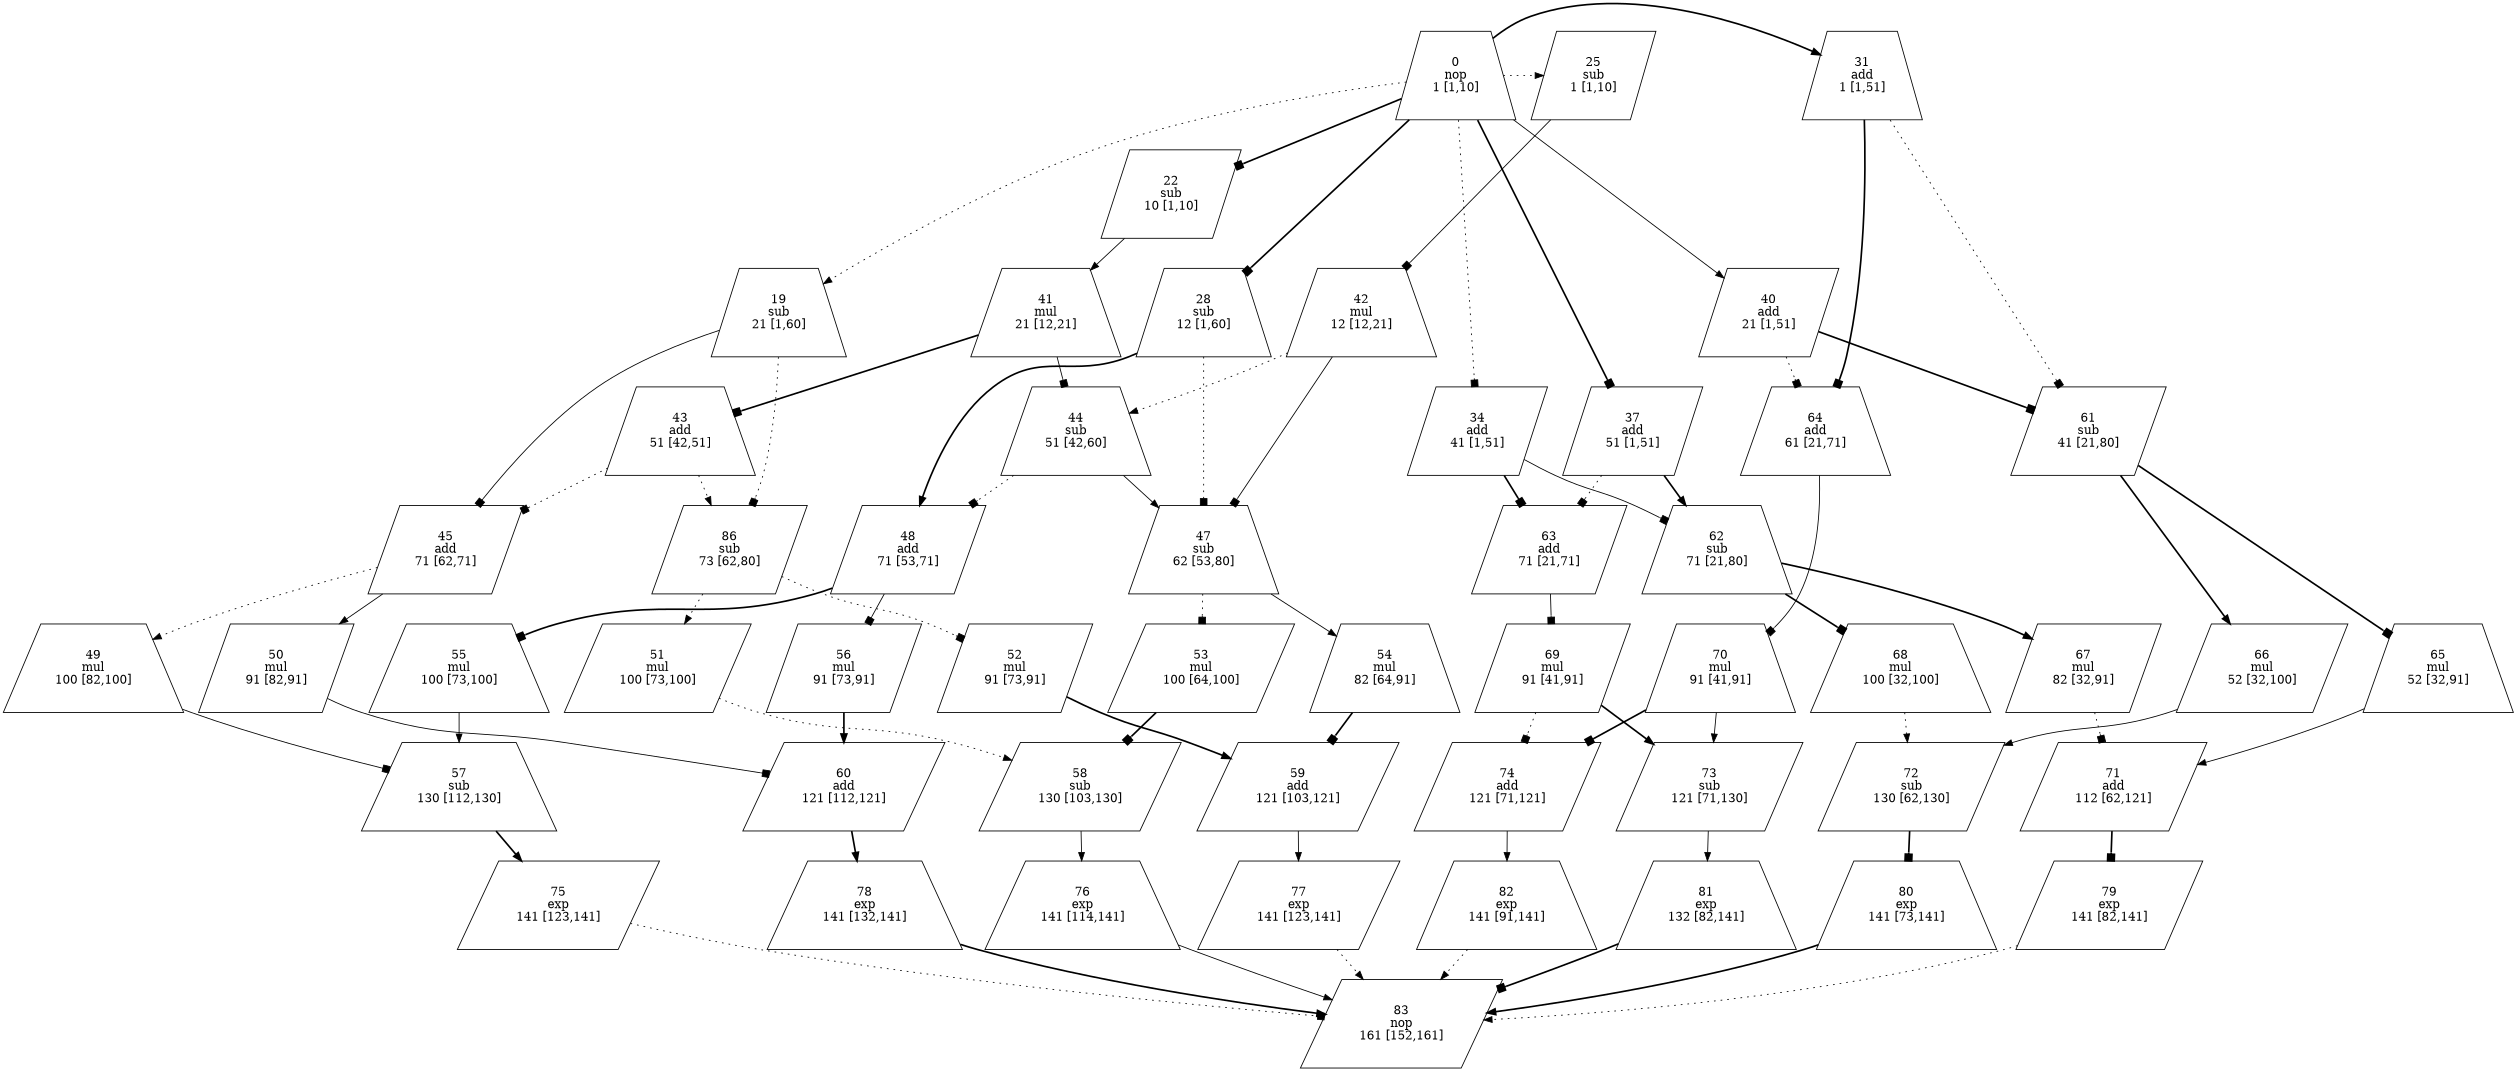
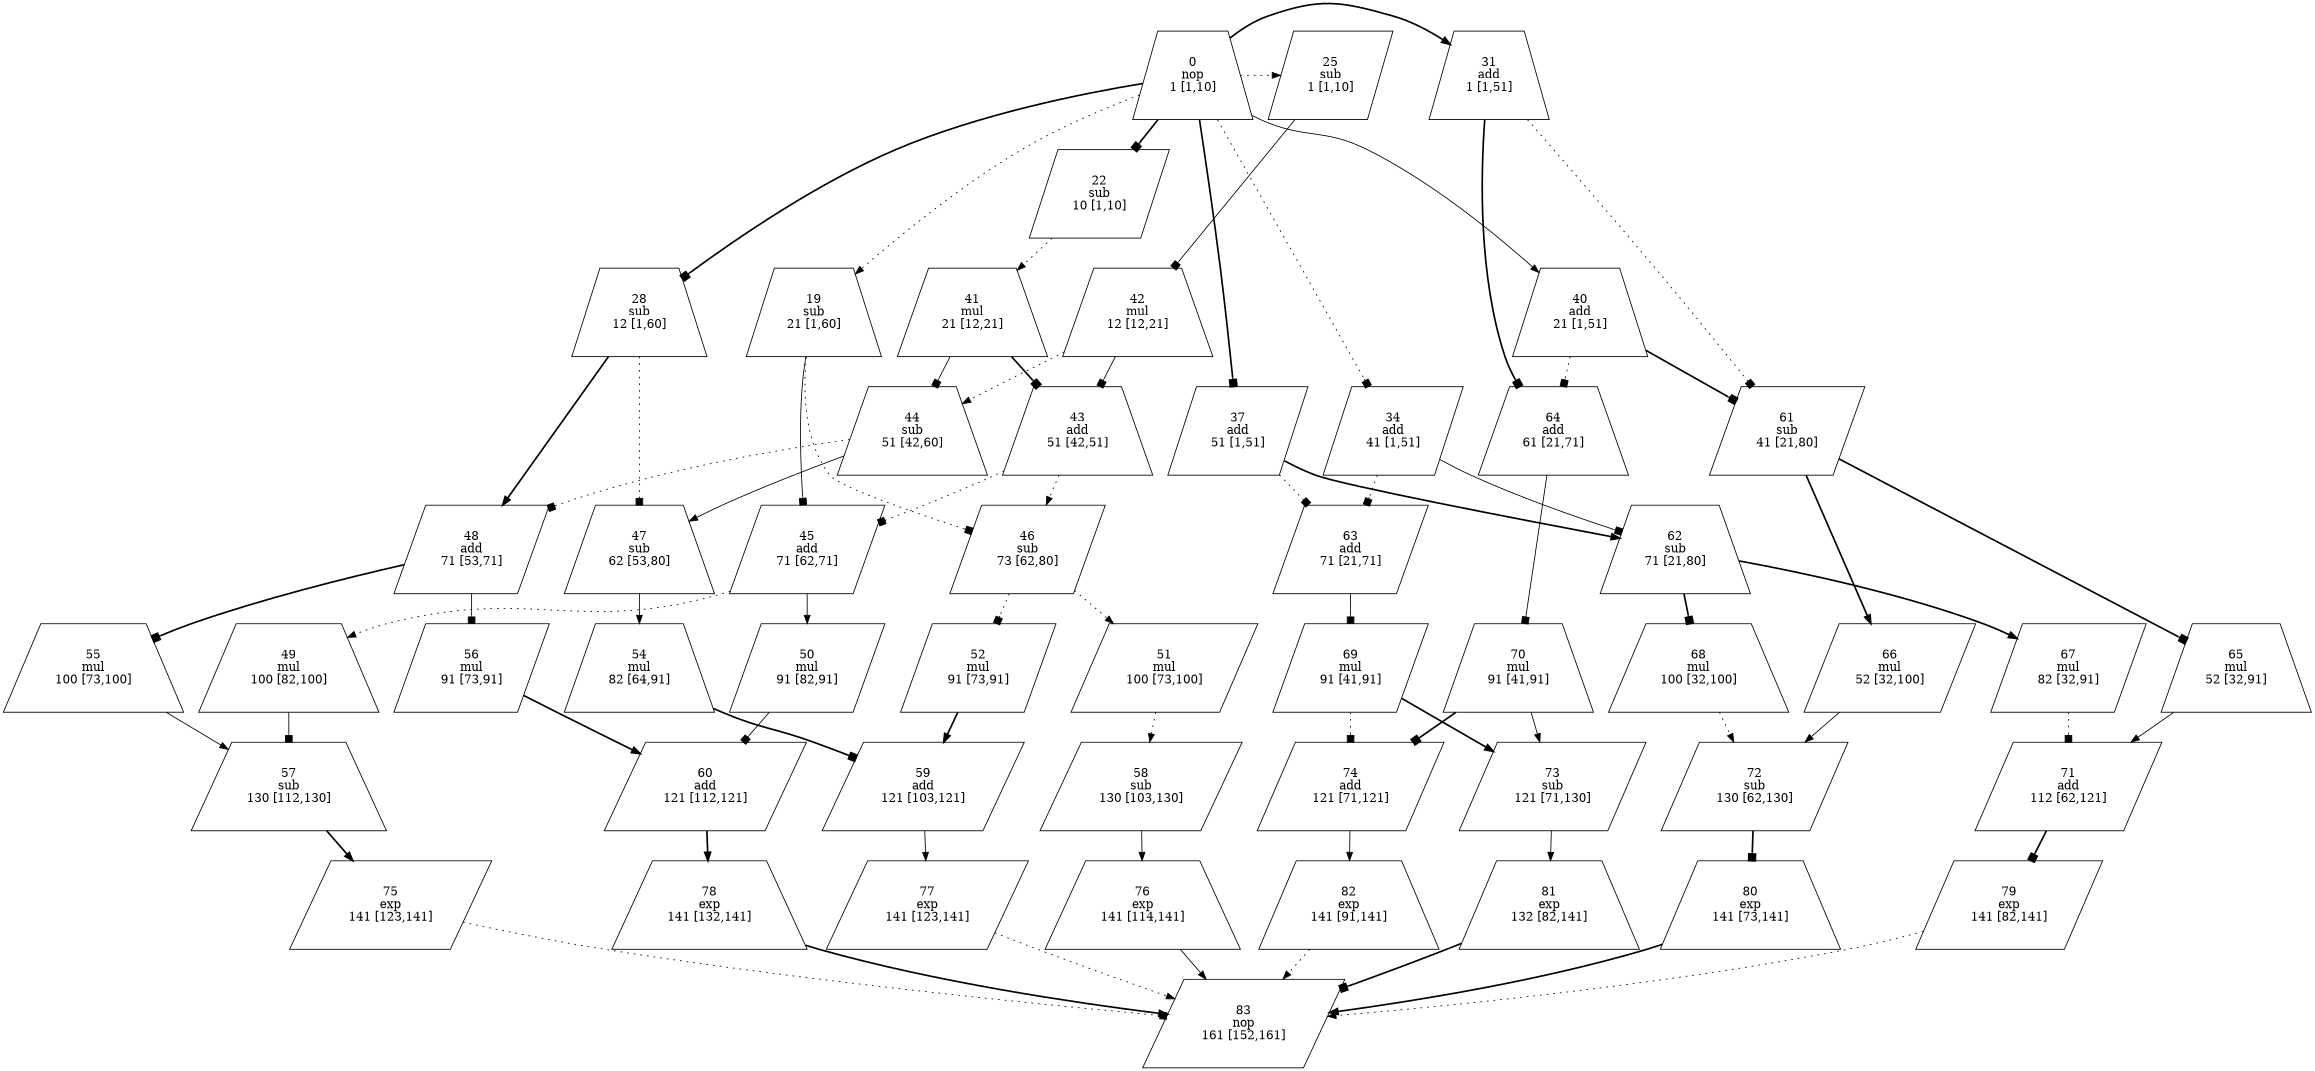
(1111, 251) -> (1038, 251)
(1769, 313) -> (1580, 312)
(1285, 428) -> (1110, 368)
(1511, 487) -> (1374, 484)
(730, 550) -> (1028, 549)
(1201, 668) -> none
